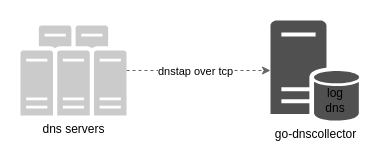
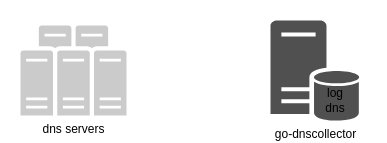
(195, 71) -> none
